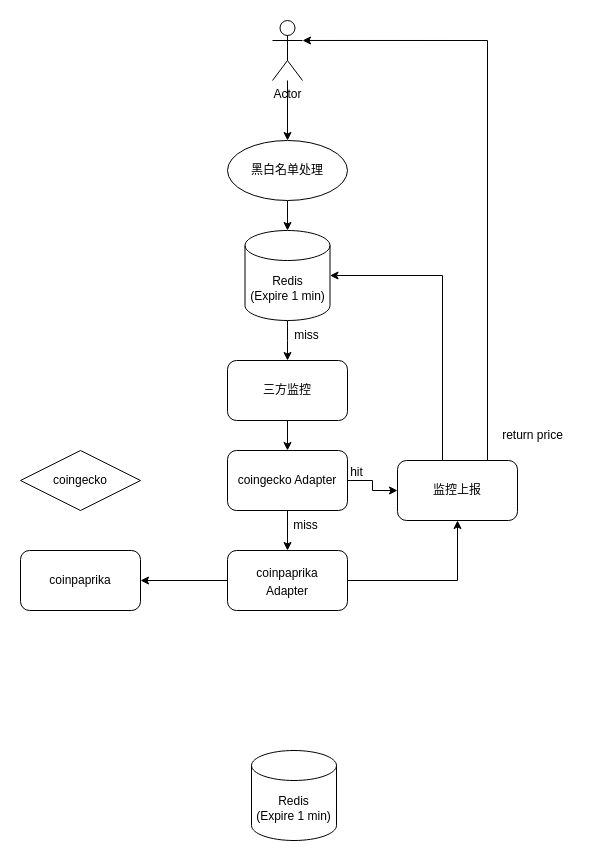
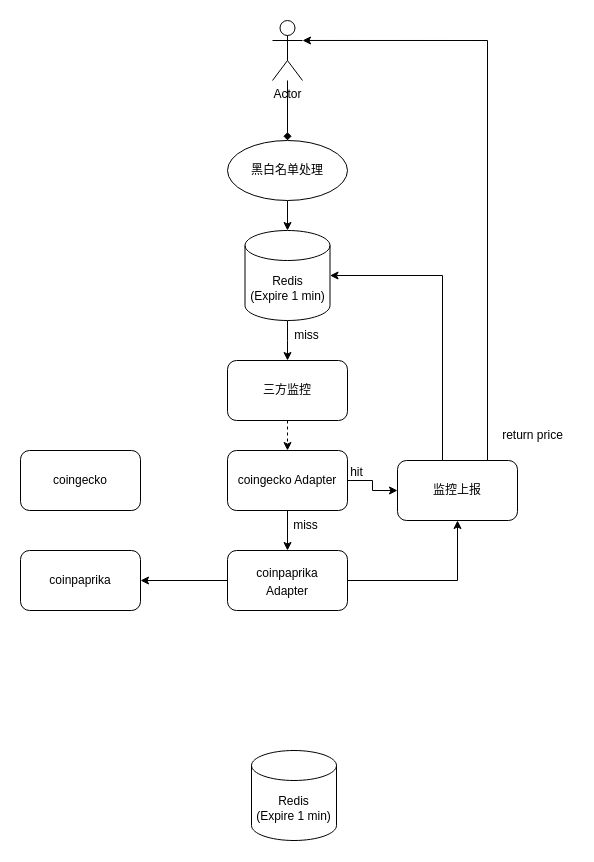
(288, 132) -> (288, 131)
(288, 433) -> (288, 433)
(81, 481) -> (81, 481)
